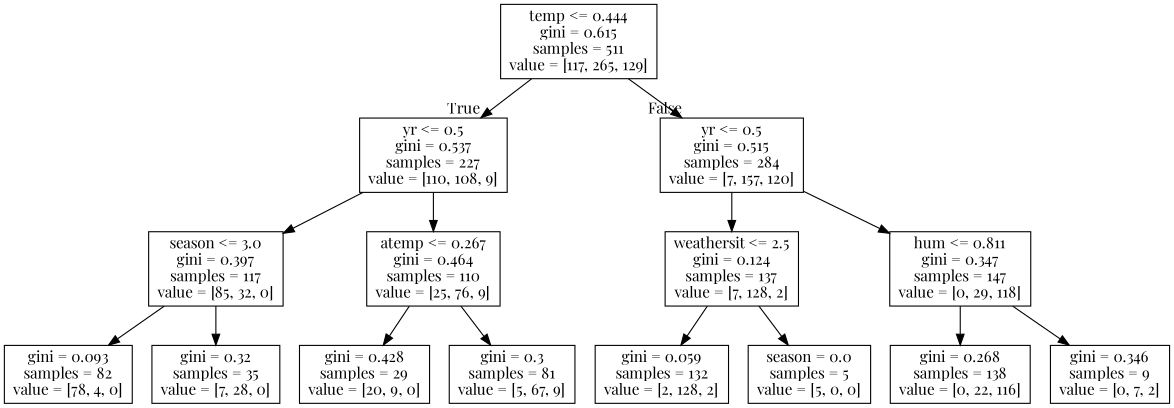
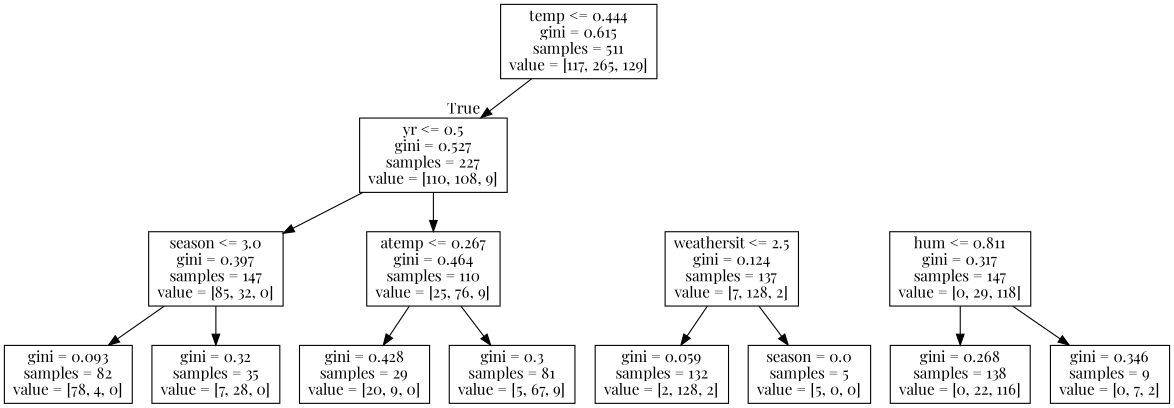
(433, 155) -> (433, 155)
(732, 155) -> none
(216, 269) -> (216, 269)
(960, 269) -> (960, 269)
